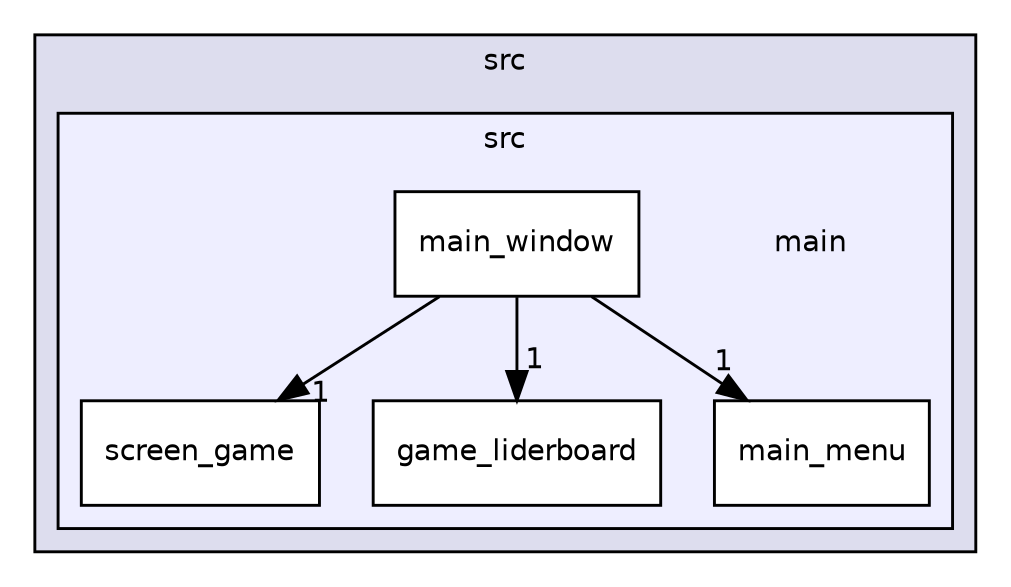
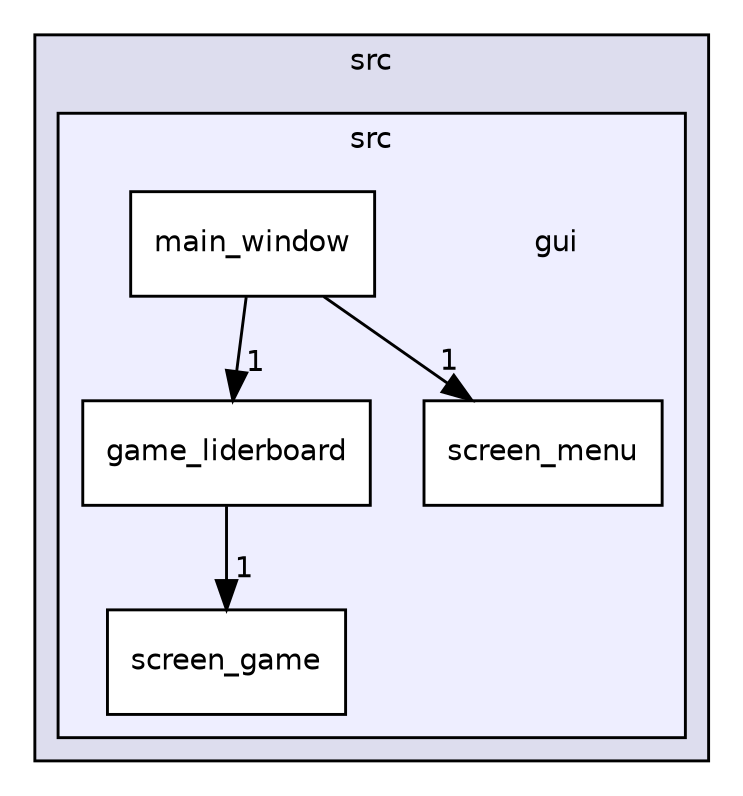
(810, 244) -> (558, 244)
(371, 340) -> (227, 543)
(822, 453) -> (543, 453)
